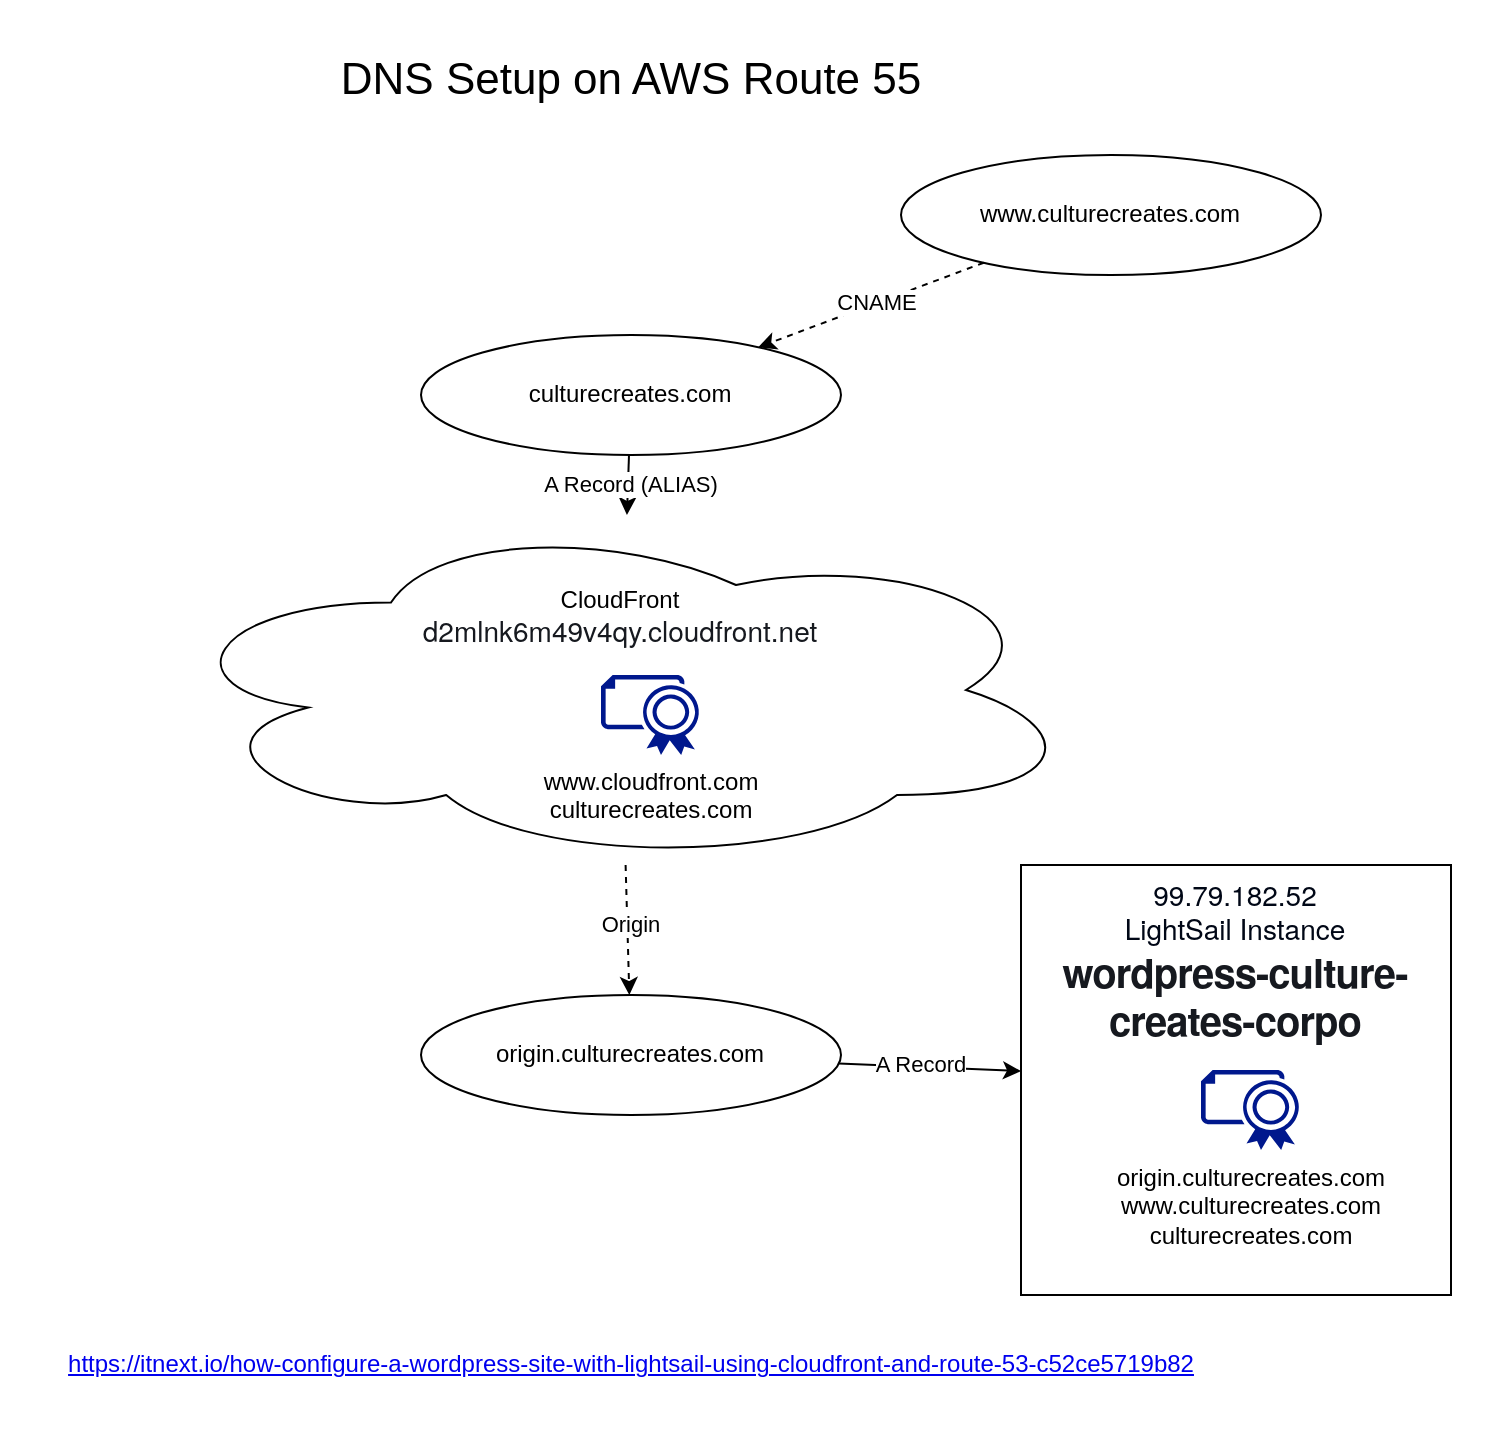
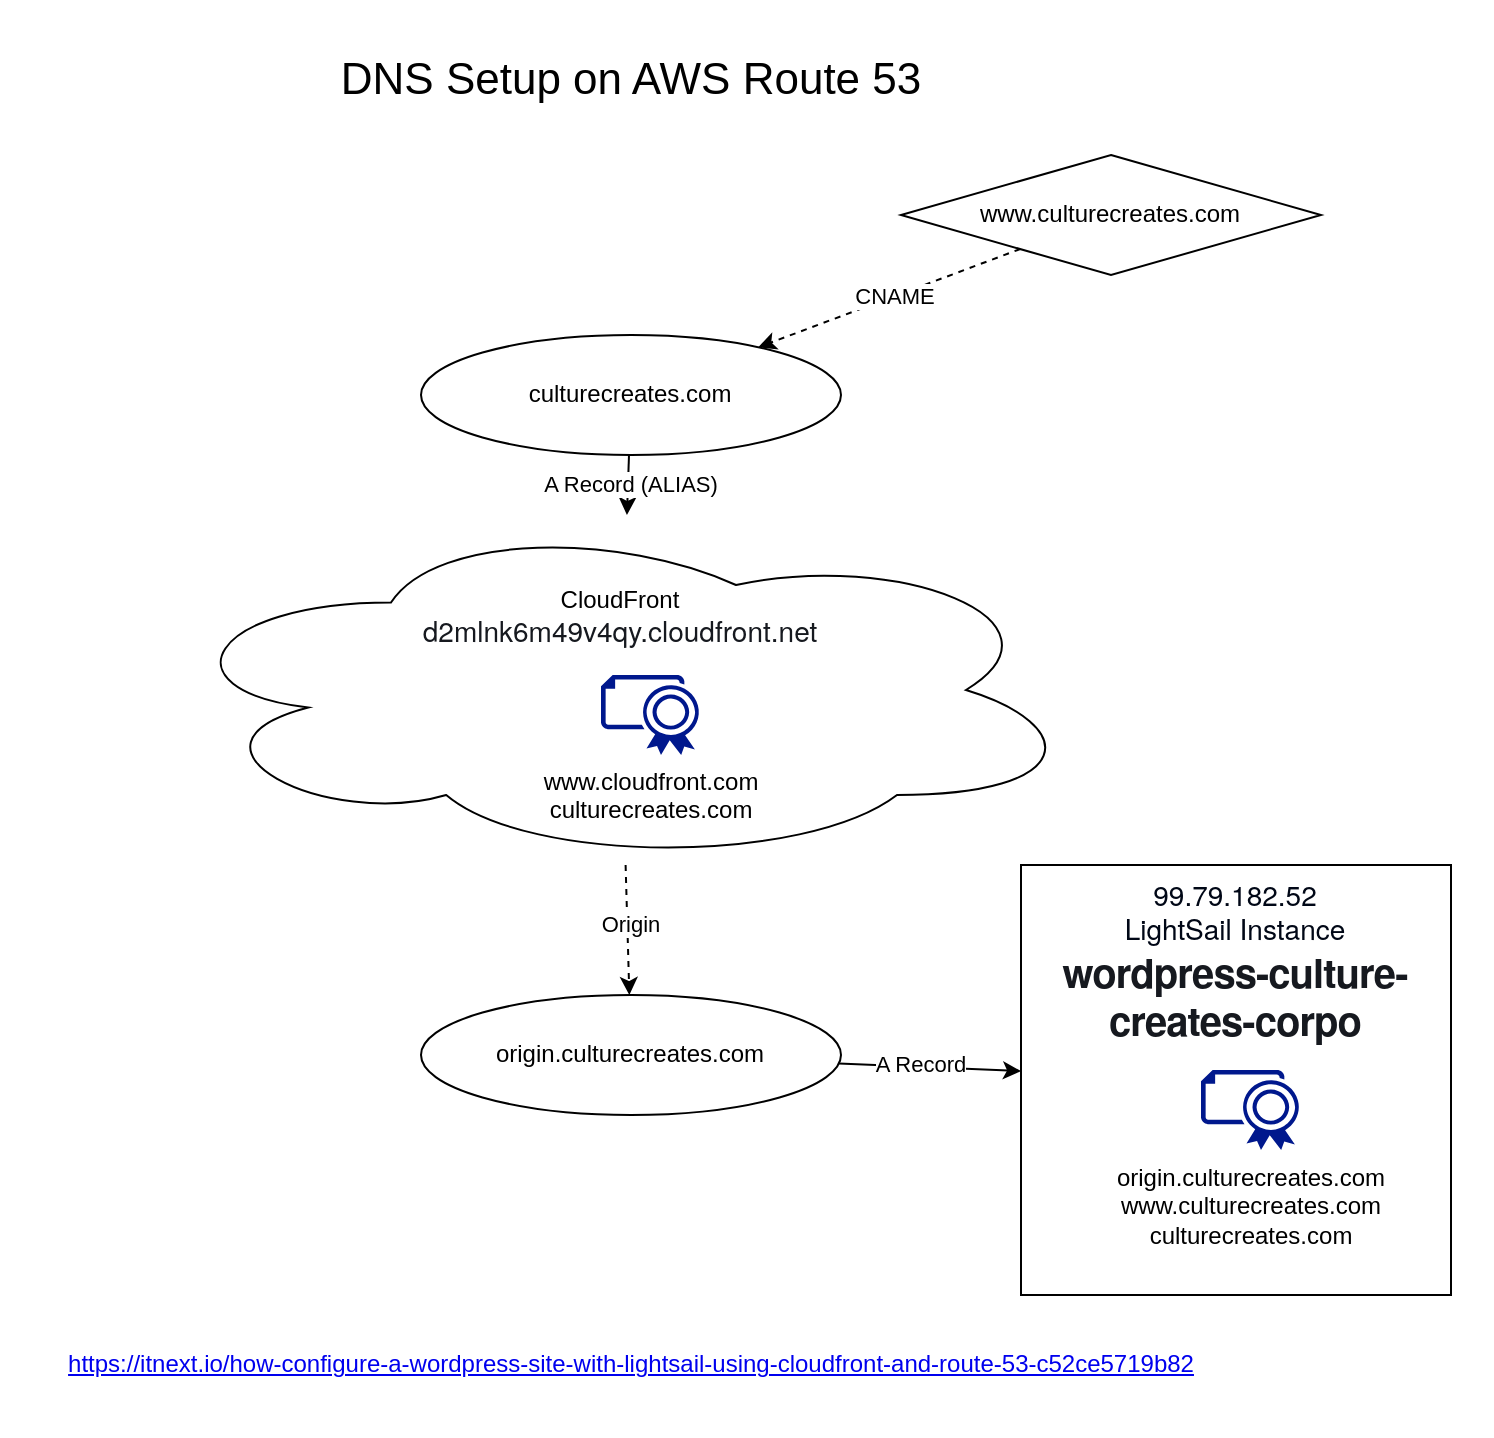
(632, 81) -> (632, 81)
(1111, 215) -> (1111, 215)
